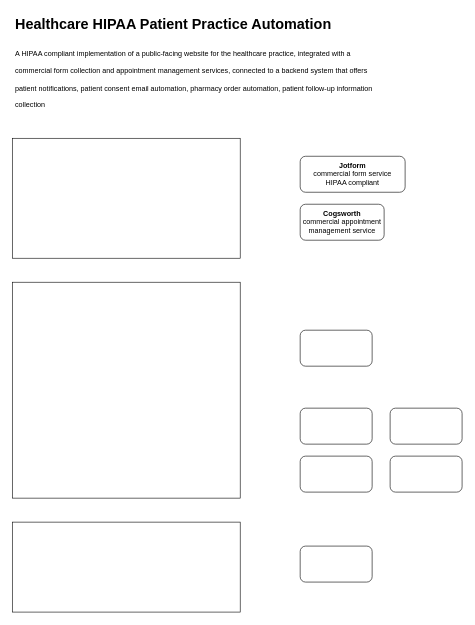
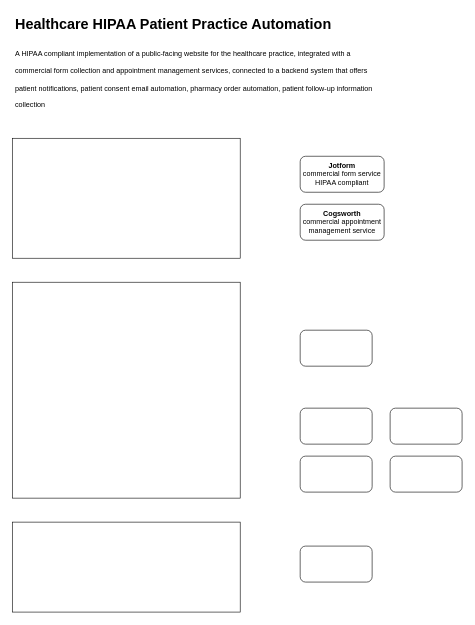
(353, 174) -> (342, 174)
